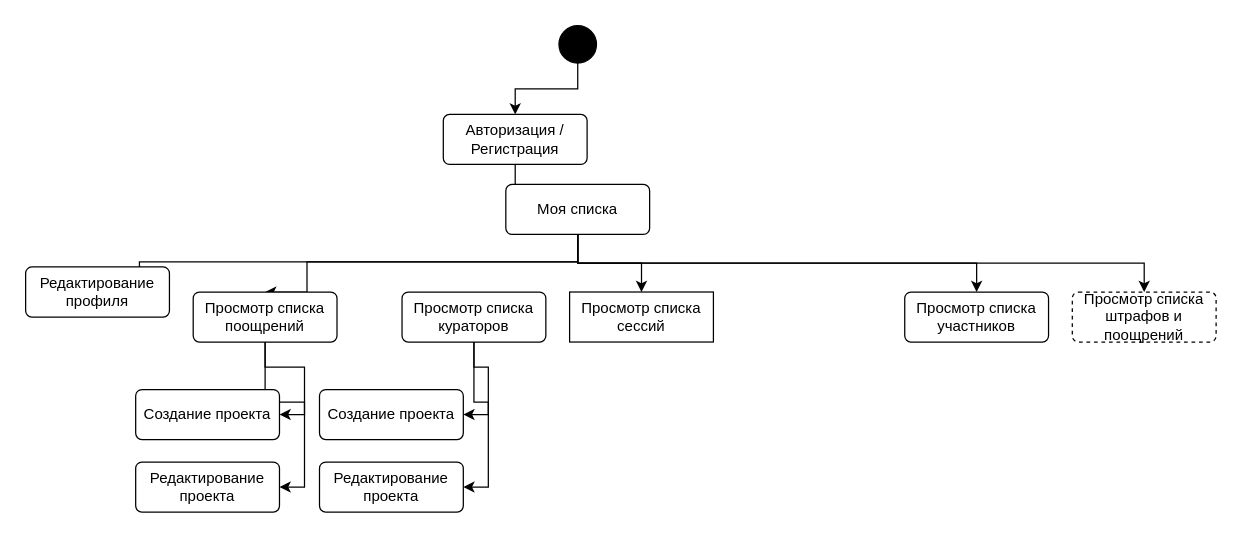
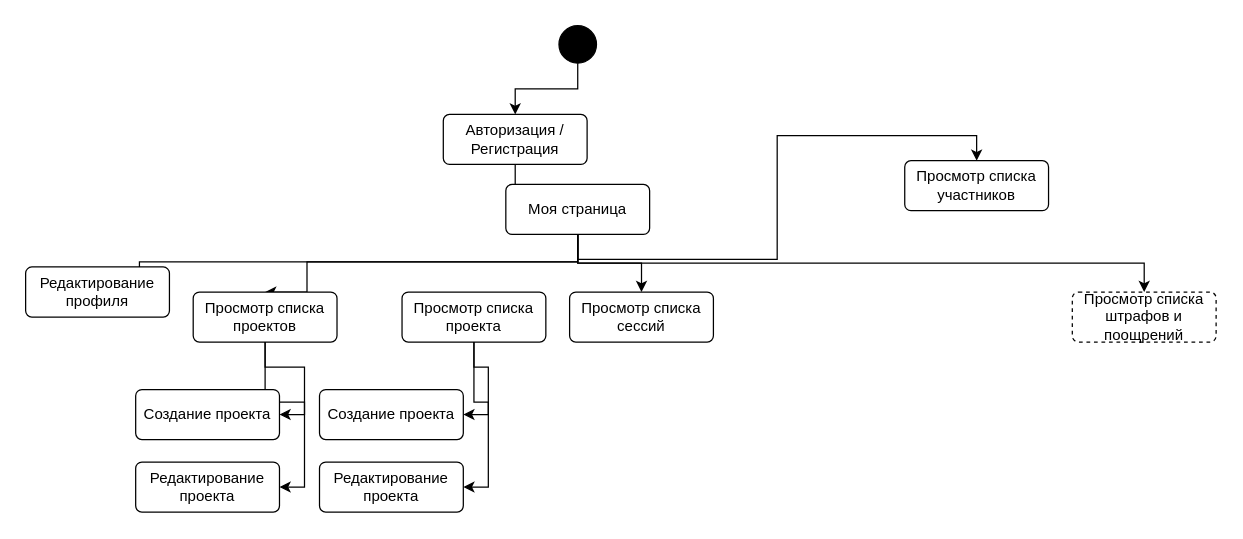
(578, 209) -> (578, 209)
(265, 317) -> (265, 317)
(474, 317) -> (474, 317)
(641, 317) -> (641, 317)
(976, 317) -> (976, 186)
